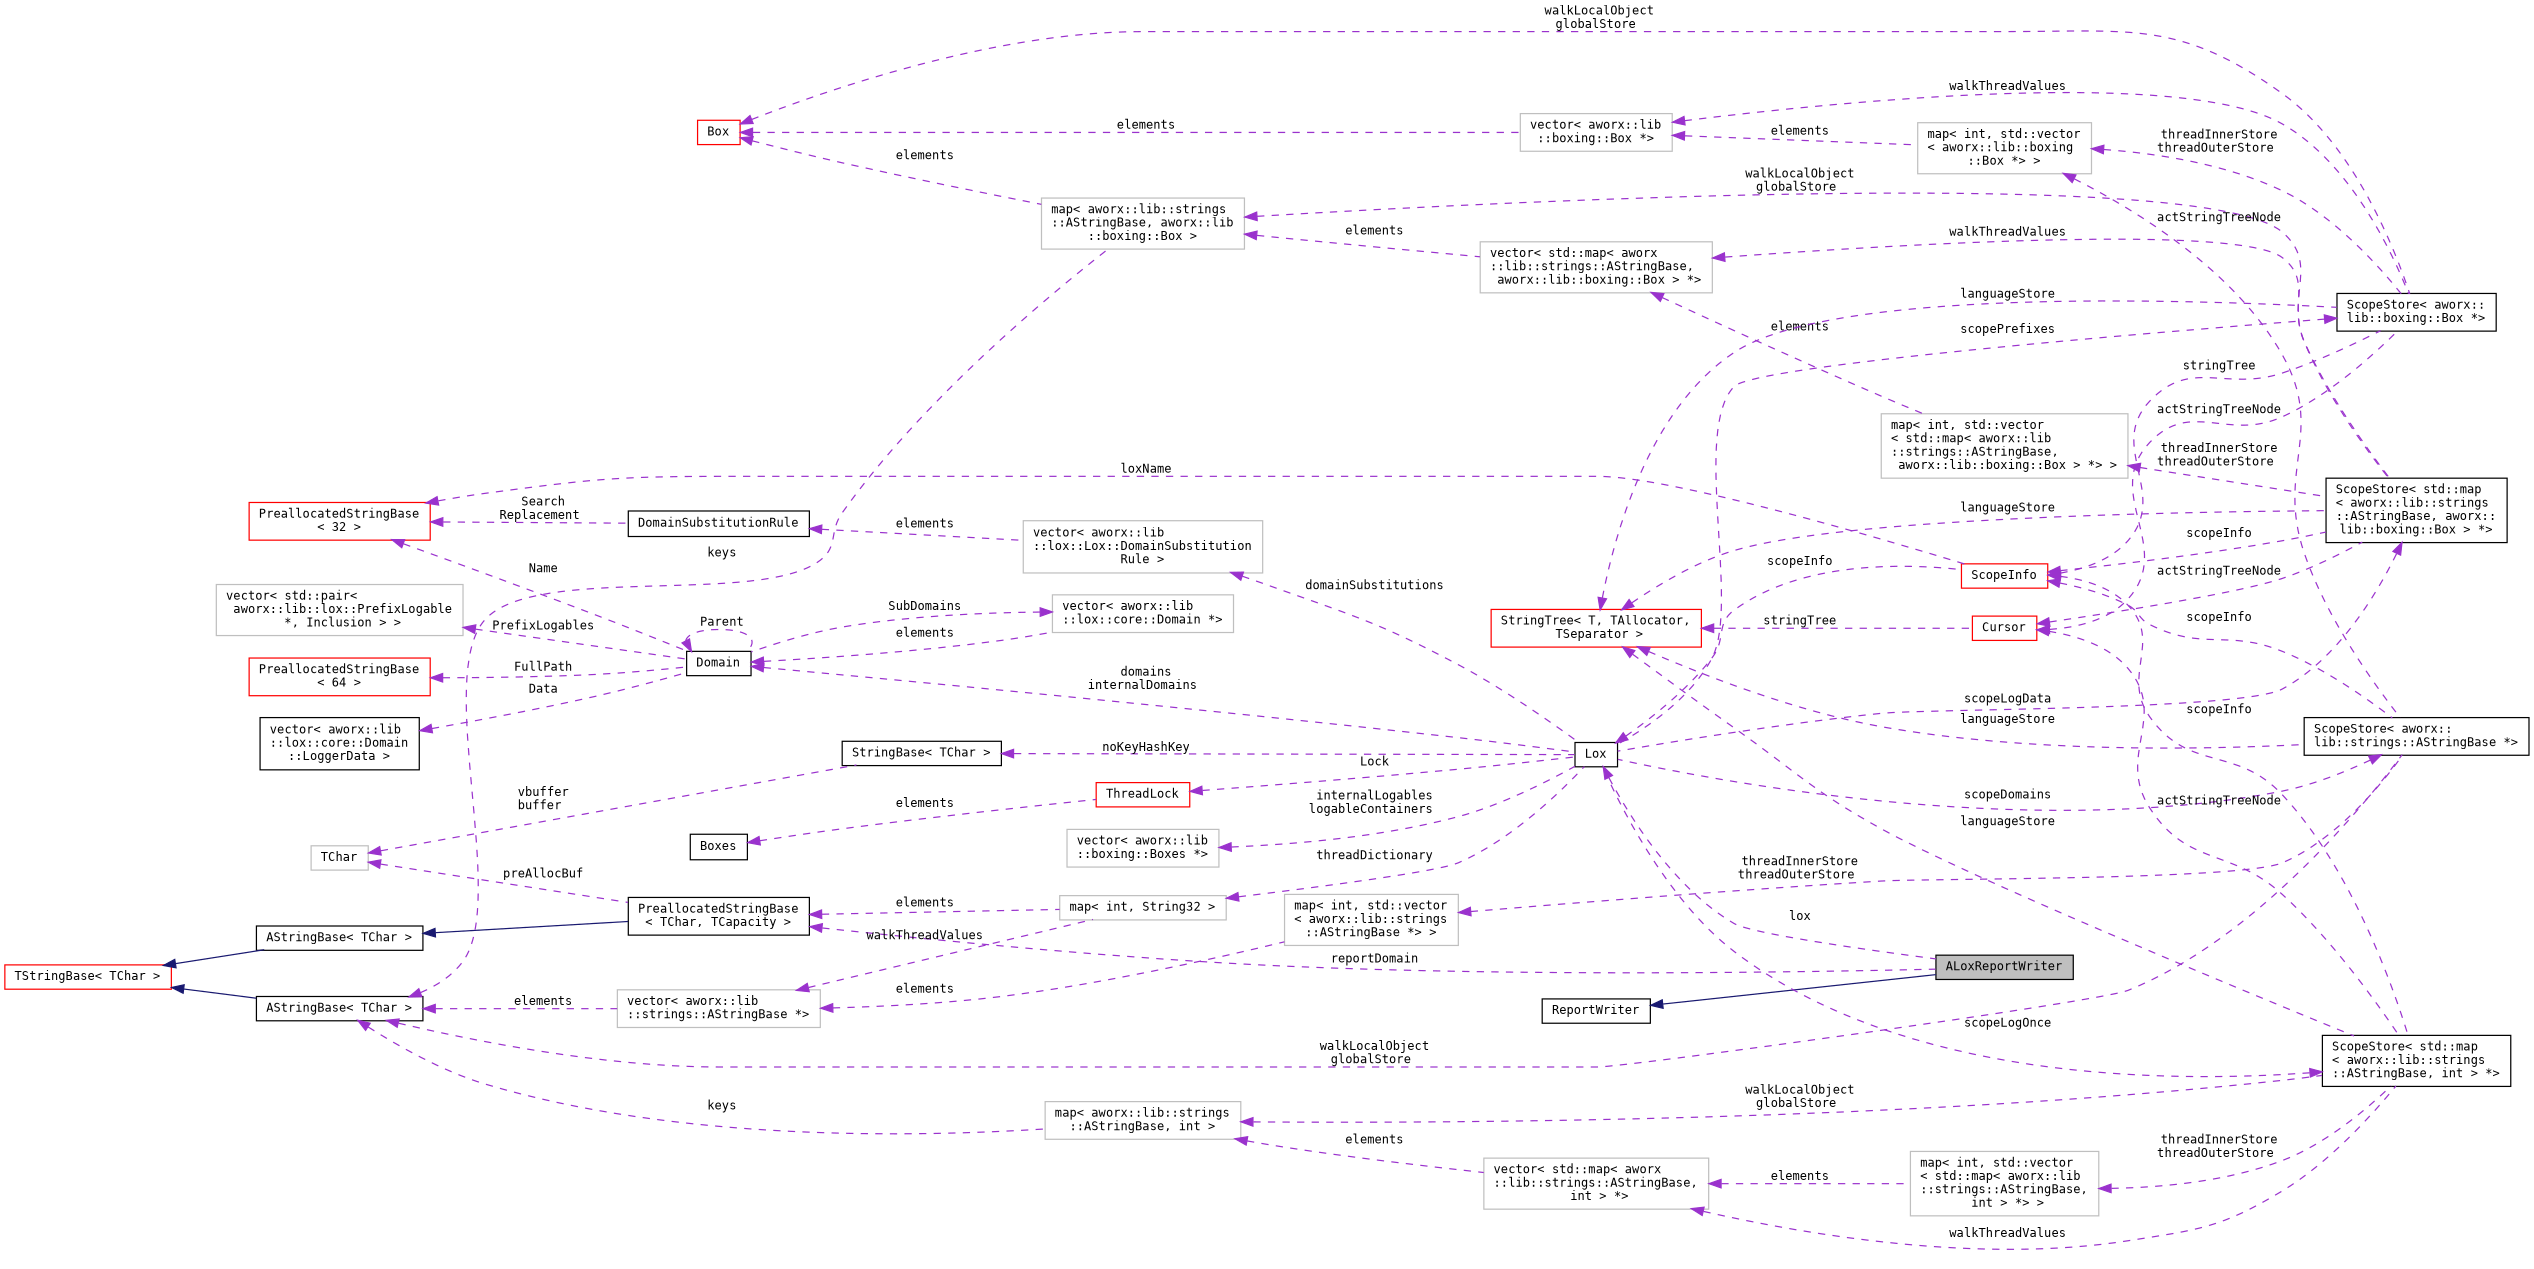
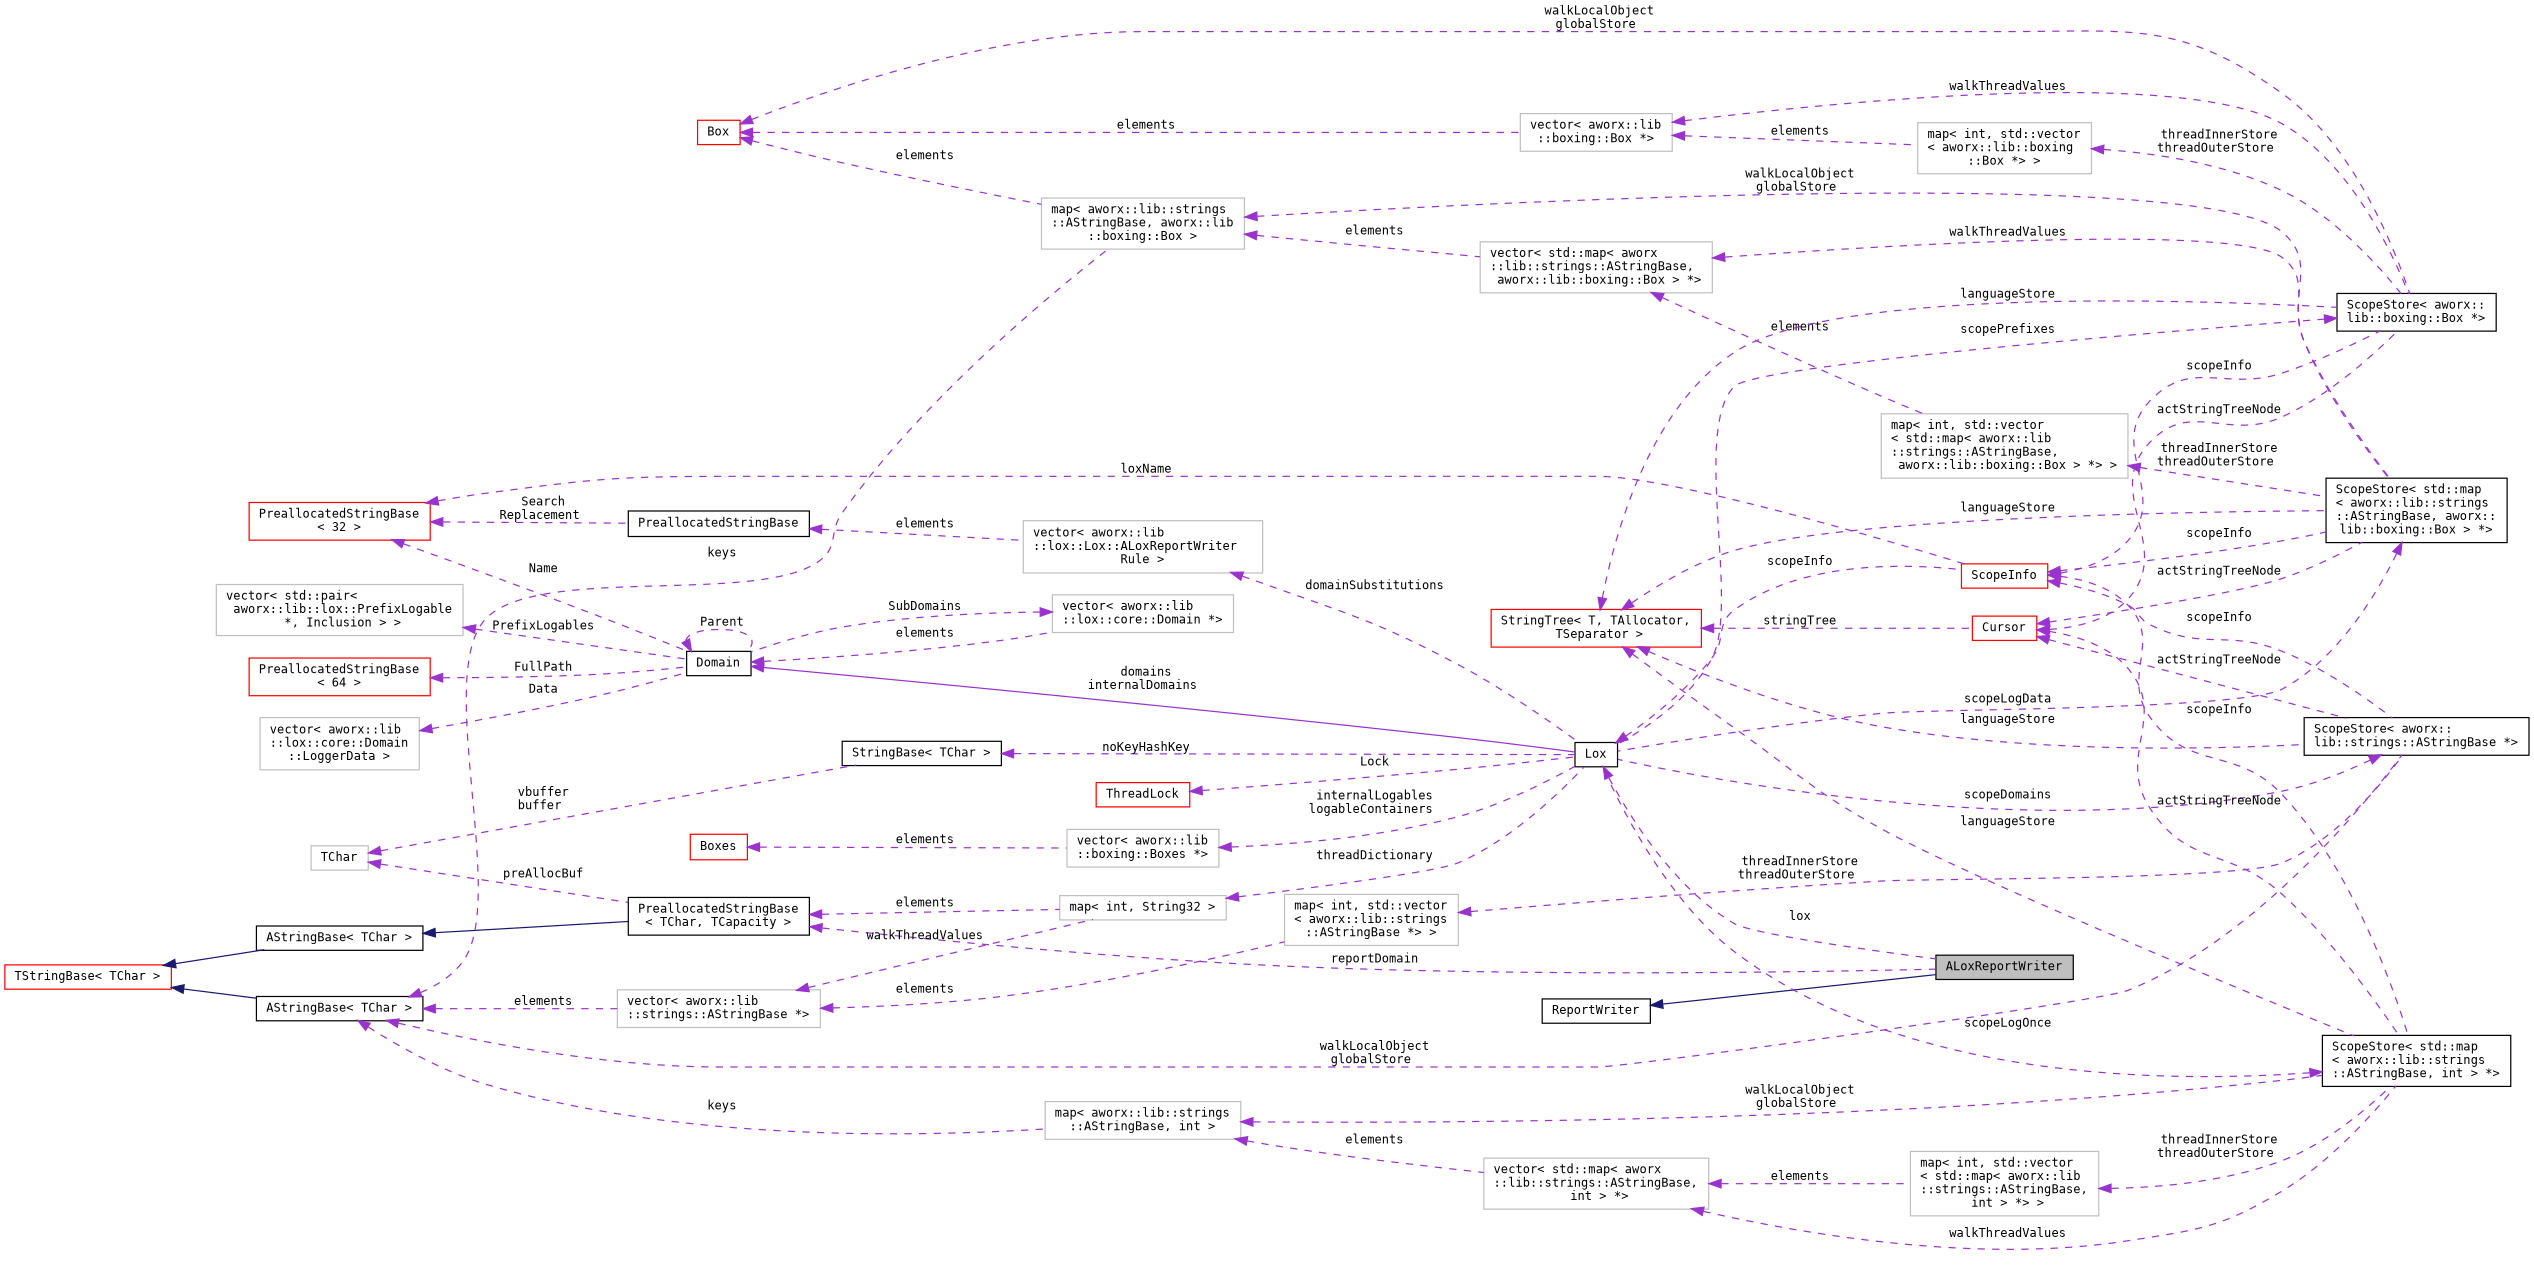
(2216, 366) -> (2216, 366)
(2297, 394) -> (2197, 679)
(719, 524) -> (719, 524)
(1143, 547) -> (1143, 547)
(1169, 707) -> (1169, 707)
(340, 744) -> (340, 744)
(928, 818) -> (913, 848)
(719, 847) -> (719, 847)
